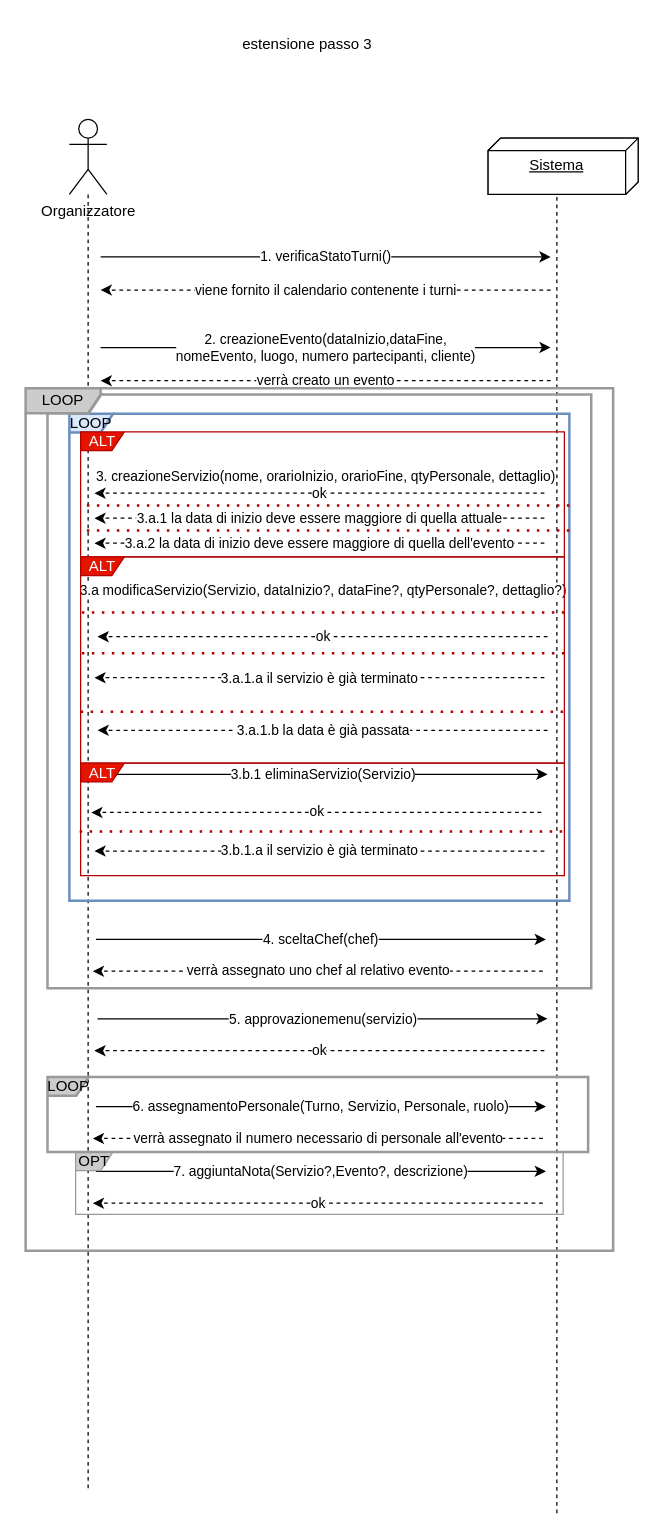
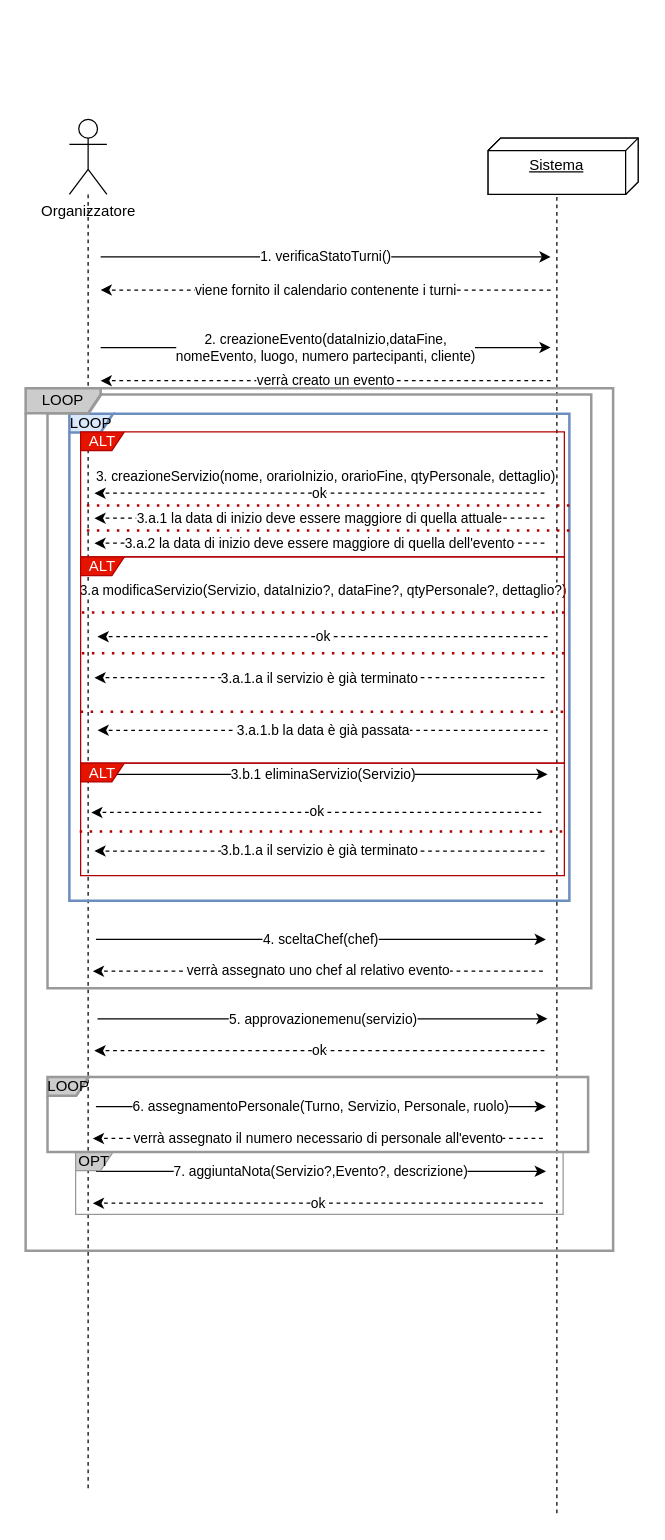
(307, 44) -> none
